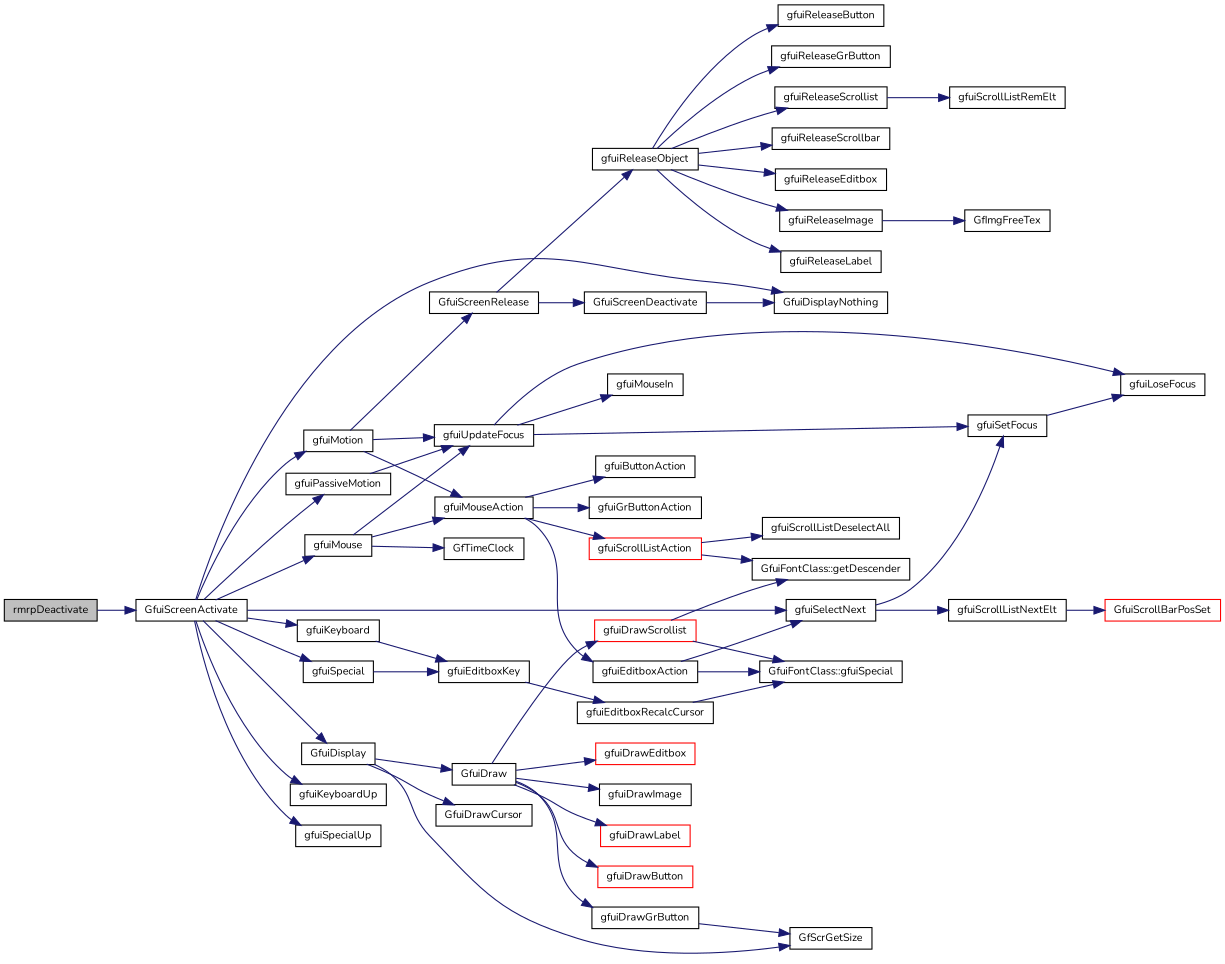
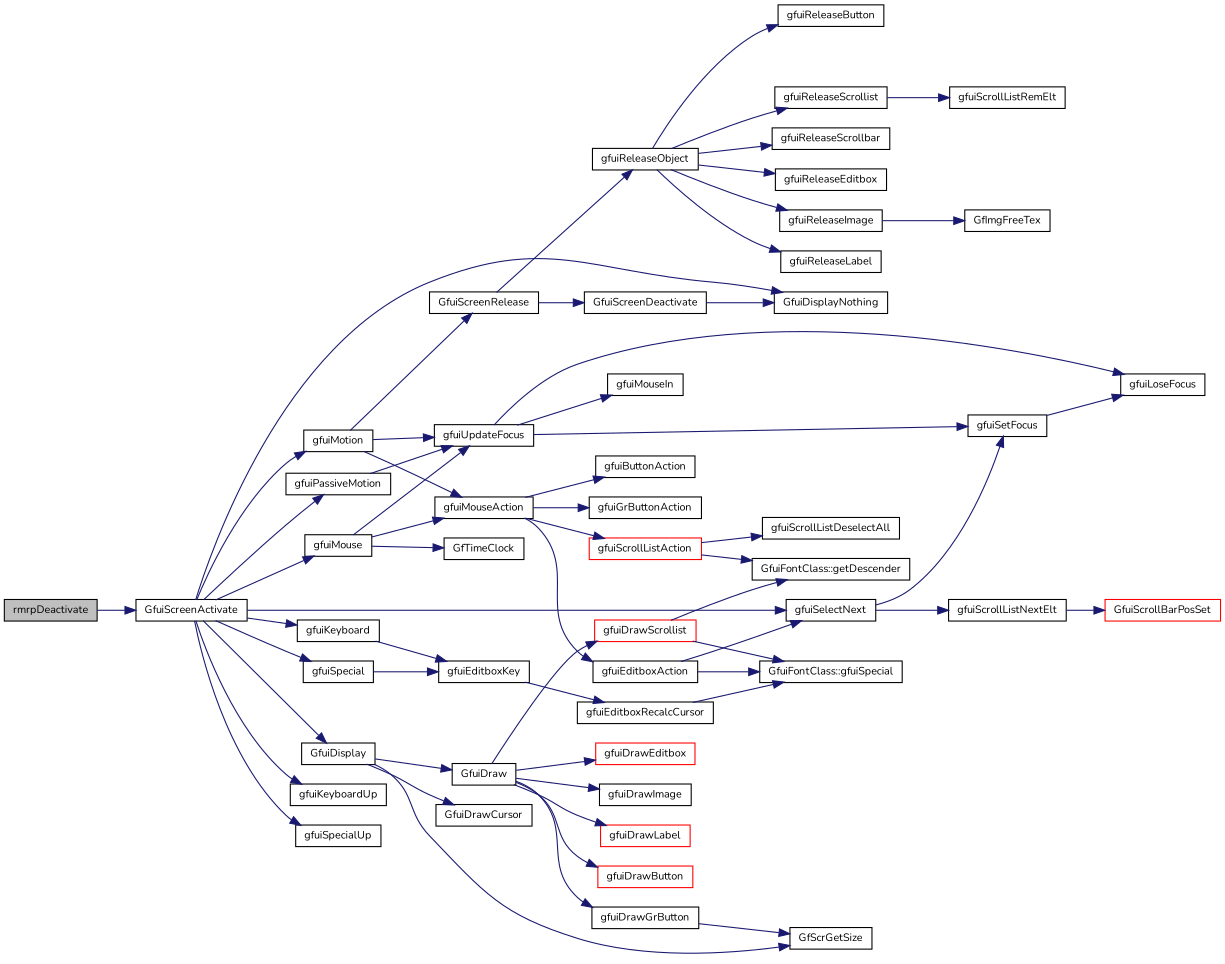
(831, 57) -> none
